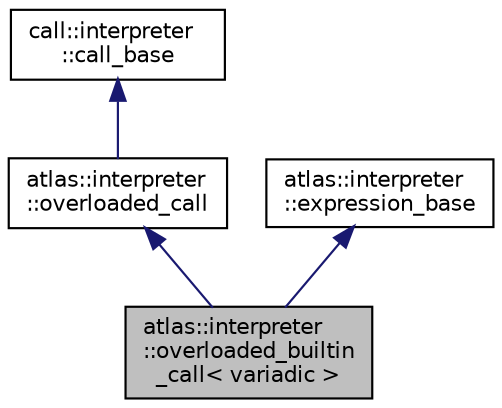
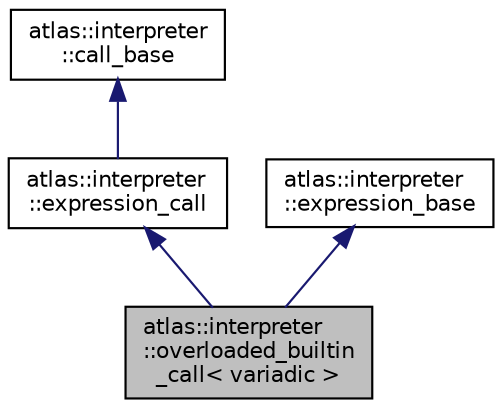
(118, 45) -> (118, 45)
(118, 193) -> (118, 193)
